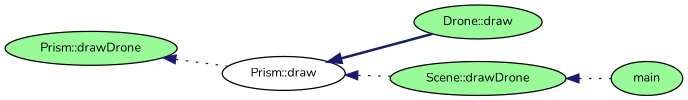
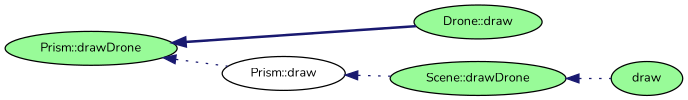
(387, 46) -> (301, 34)
(647, 78) -> (647, 78)
